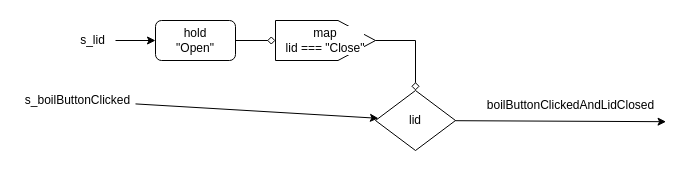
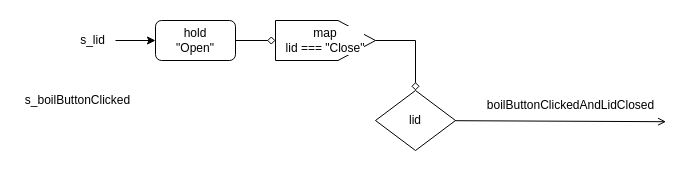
(254, 111) -> none
(658, 122) -> (659, 122)
